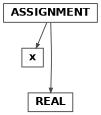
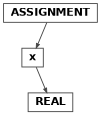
(51, 55) -> (41, 78)
